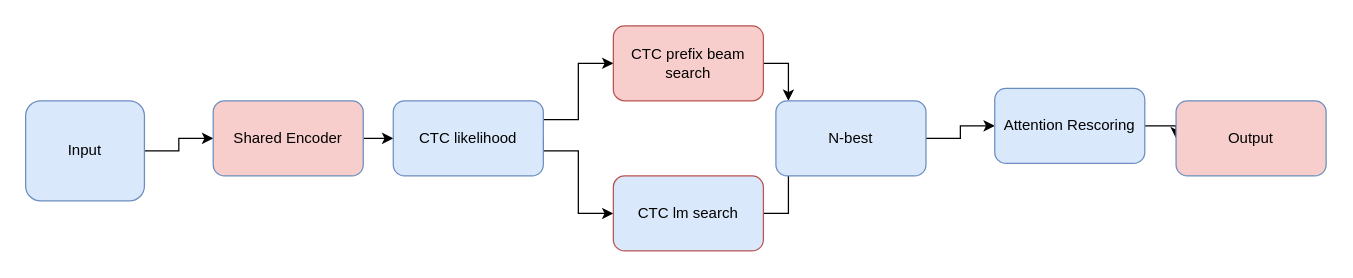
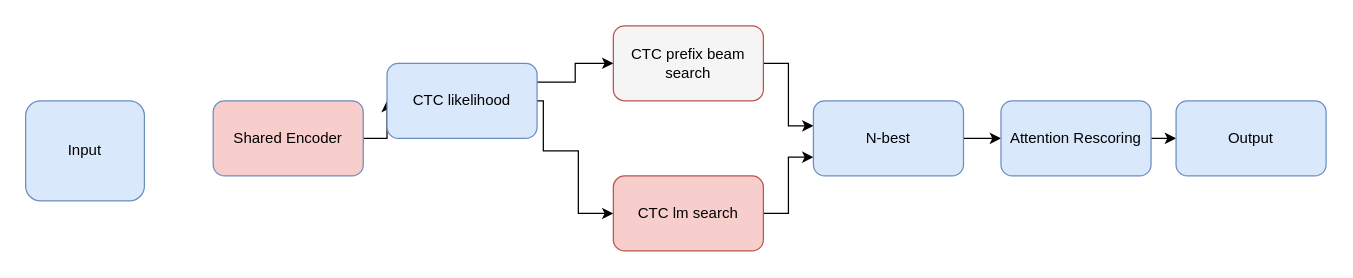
(688, 63) -> (688, 63)
(1069, 126) -> (1076, 138)
(468, 138) -> (462, 101)
(851, 138) -> (888, 138)
(1251, 138) -> (1251, 138)
(179, 149) -> none
(688, 213) -> (688, 213)
